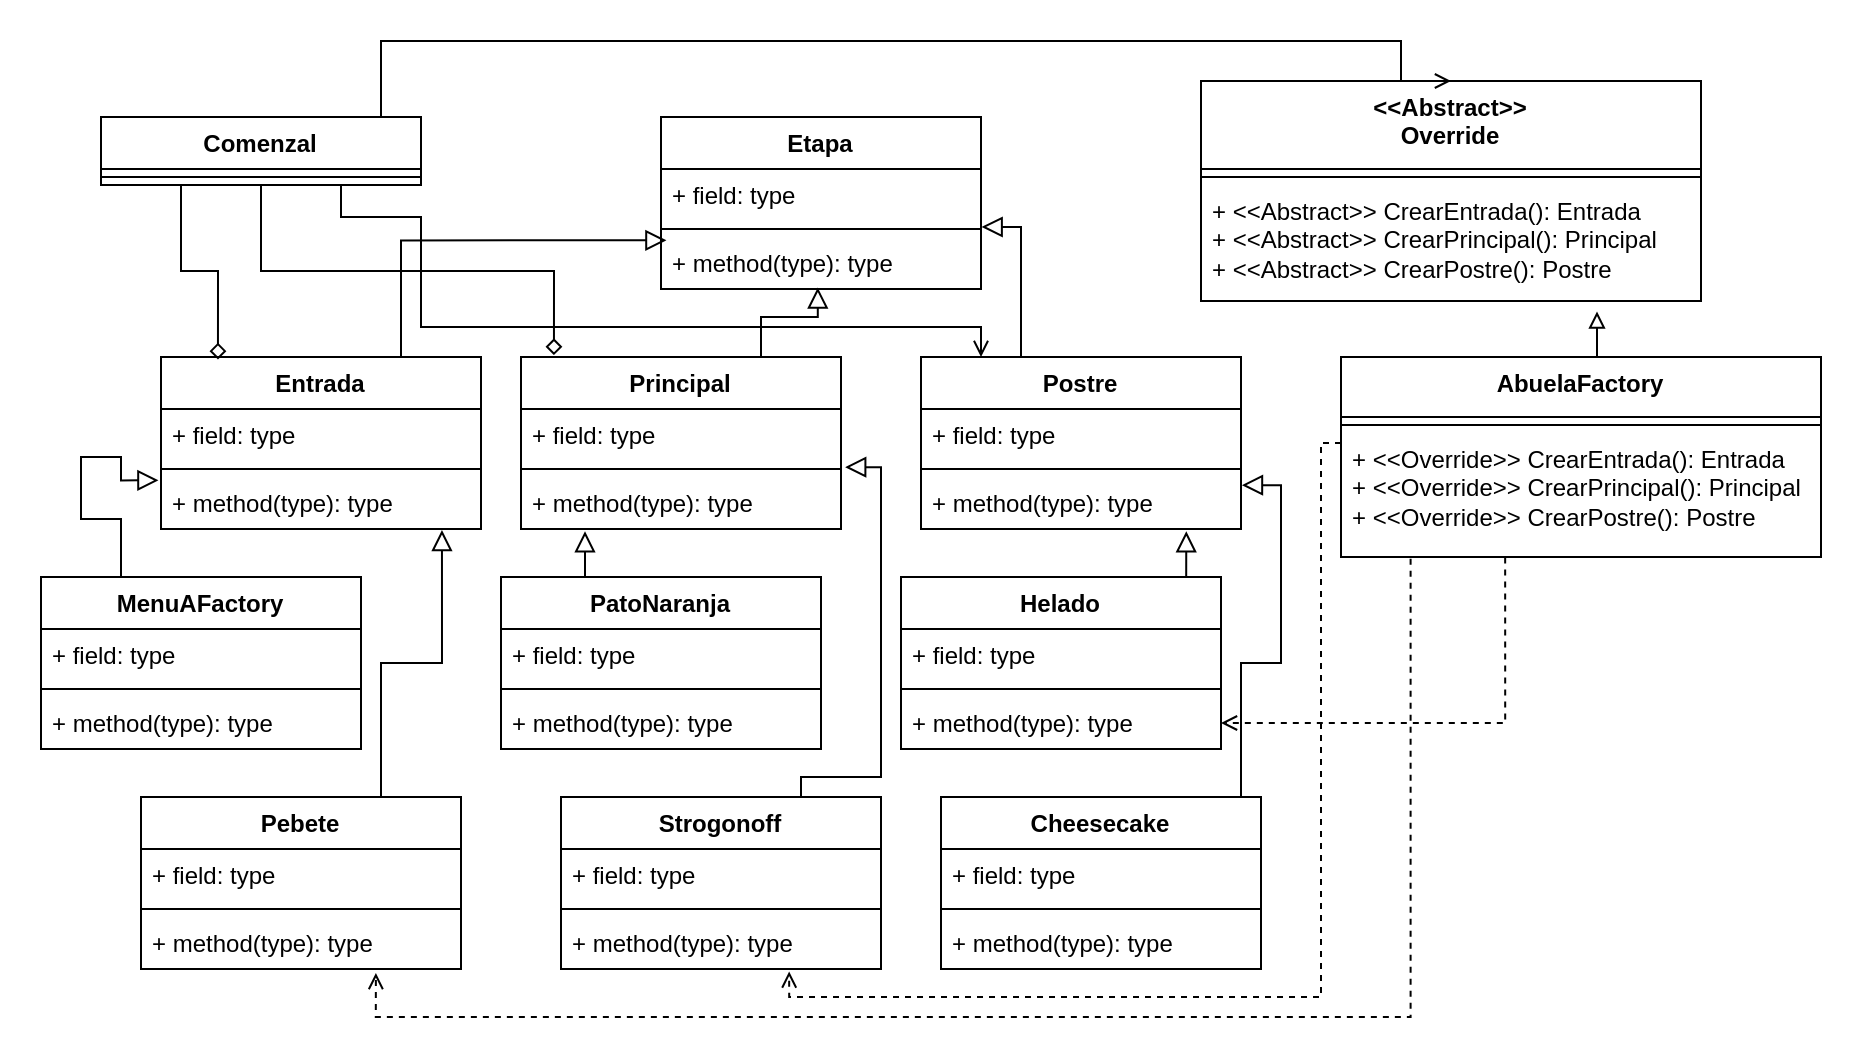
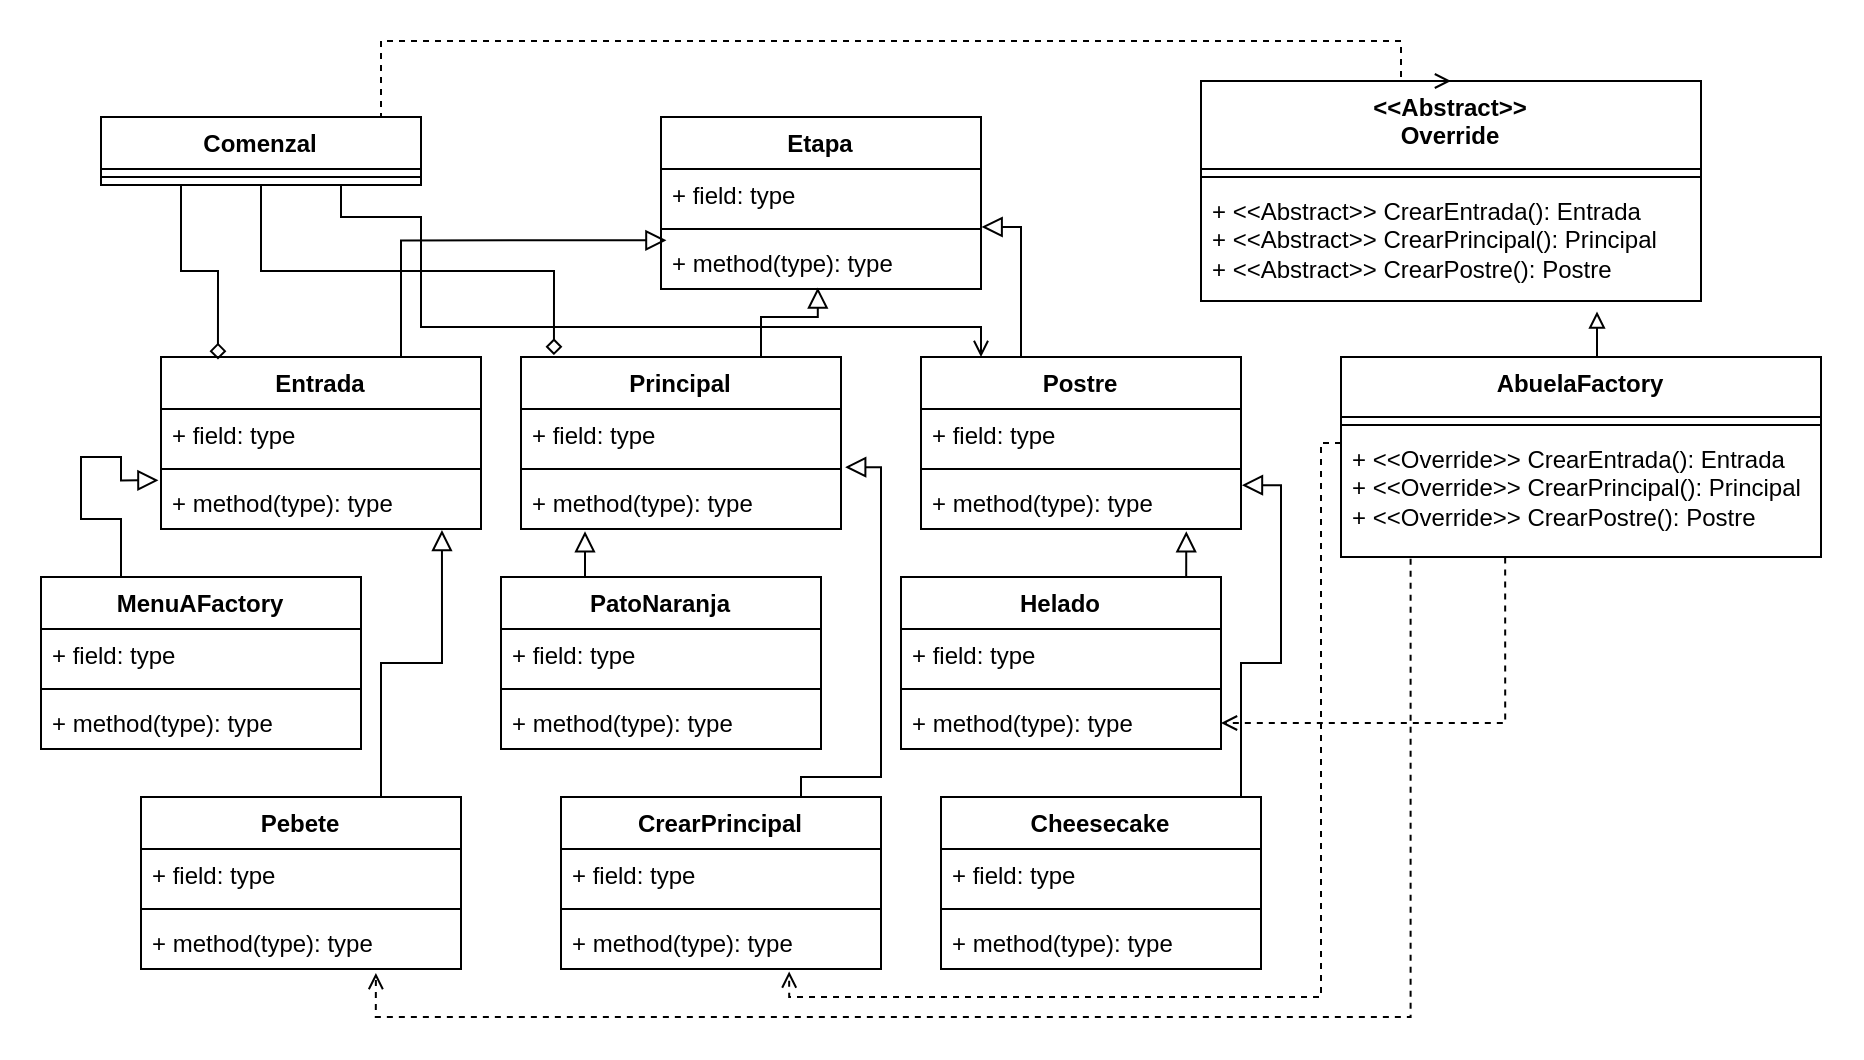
(875, 41) -> (875, 41)
(721, 825) -> (721, 825)
